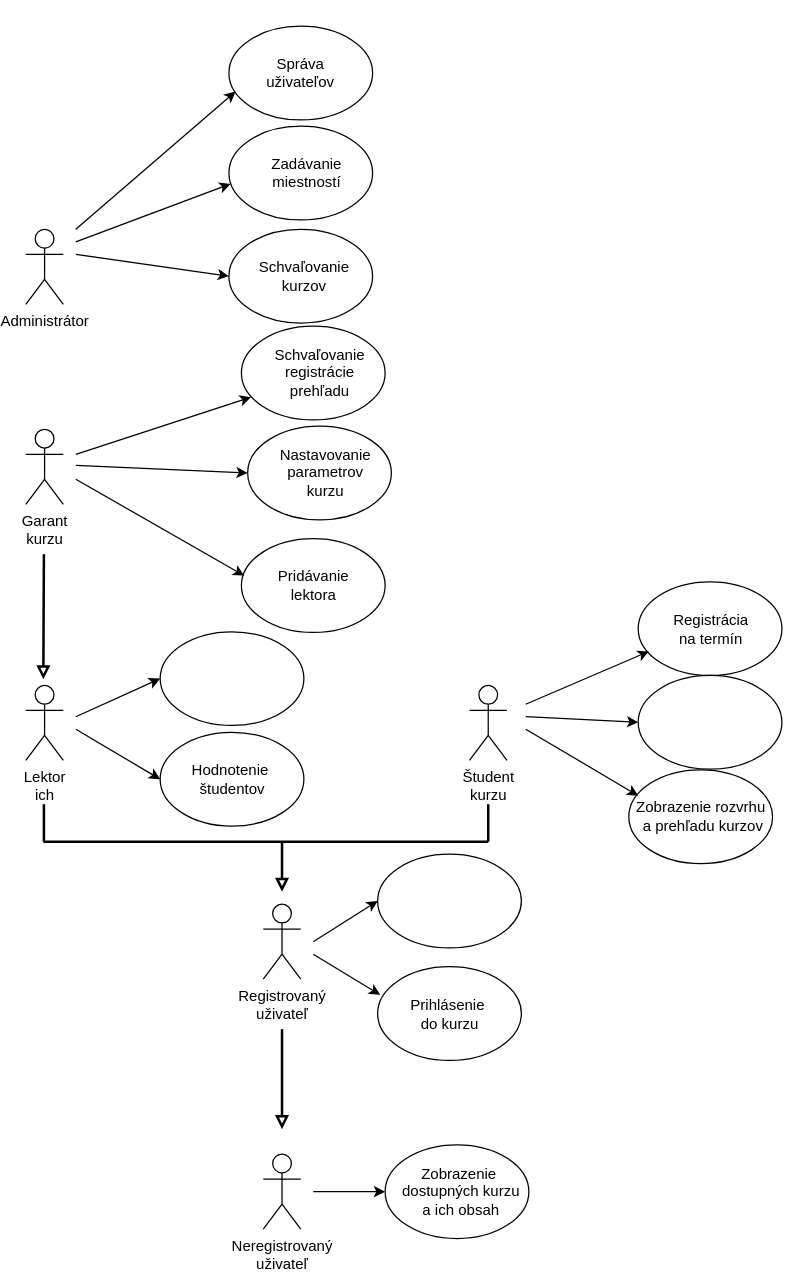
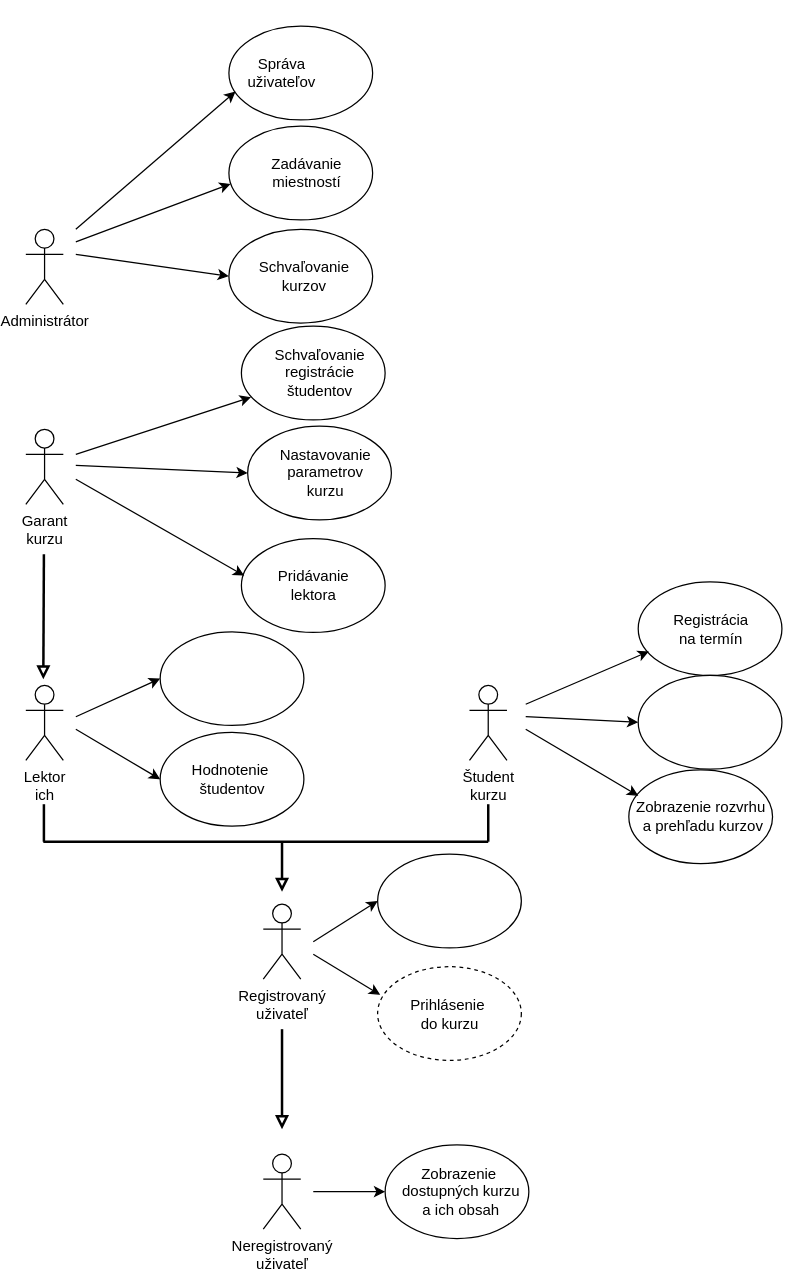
(301, 73) -> (282, 73)
(320, 373) -> (320, 373)
(449, 1014) -> (449, 1014)
